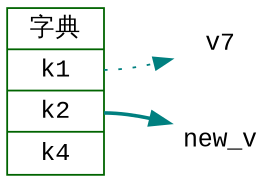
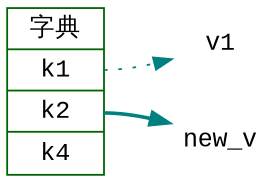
(221, 43) -> (221, 43)
